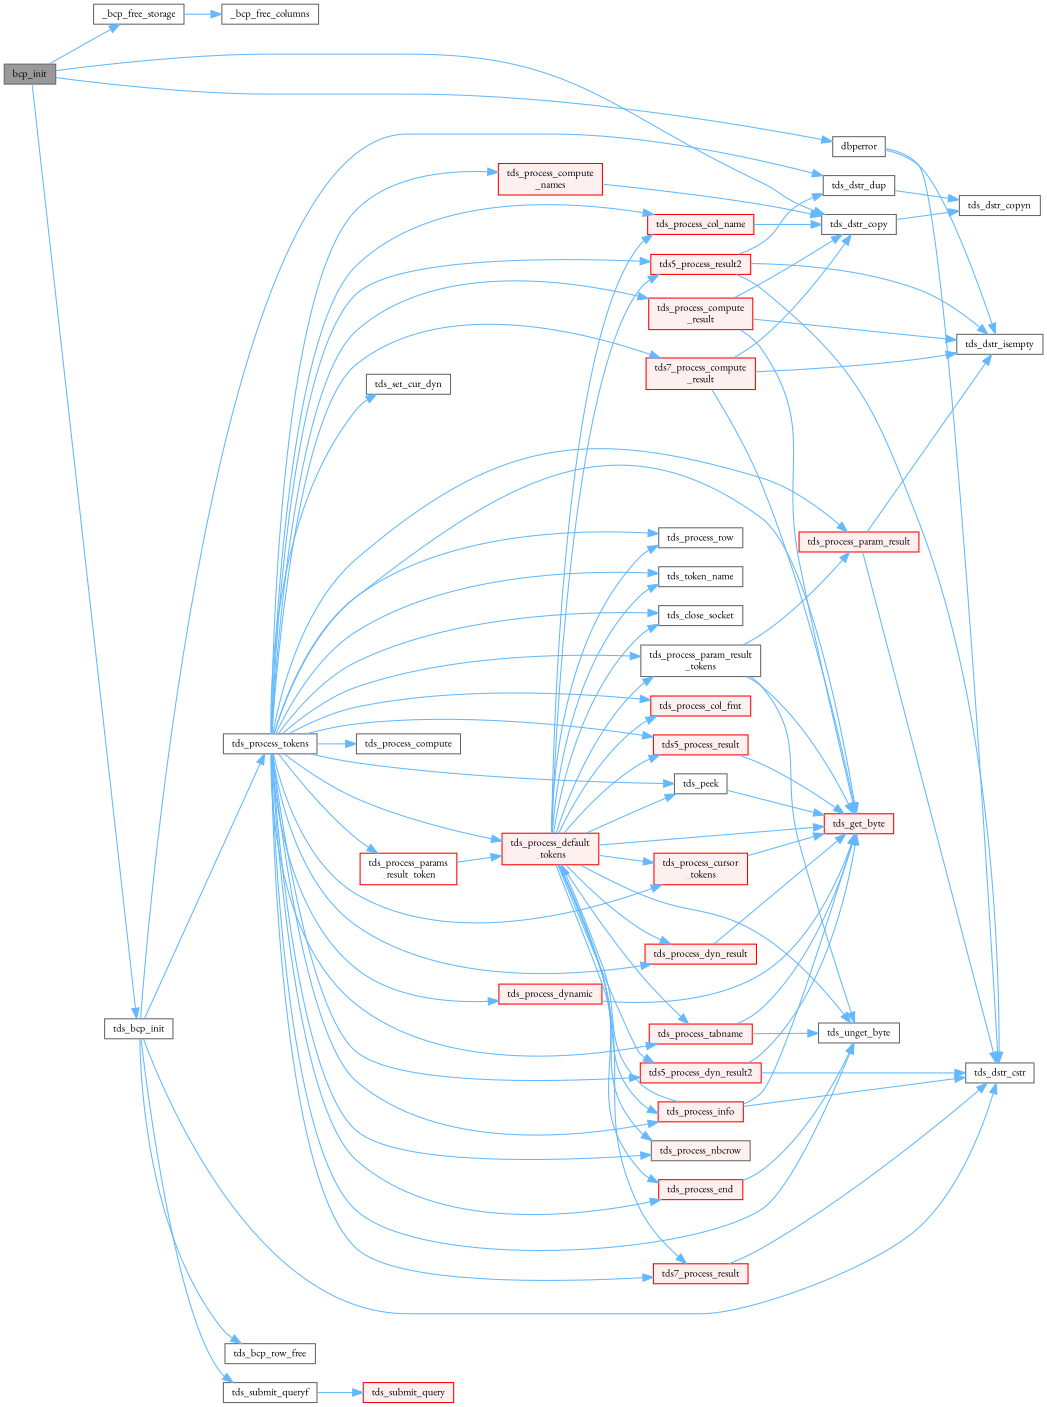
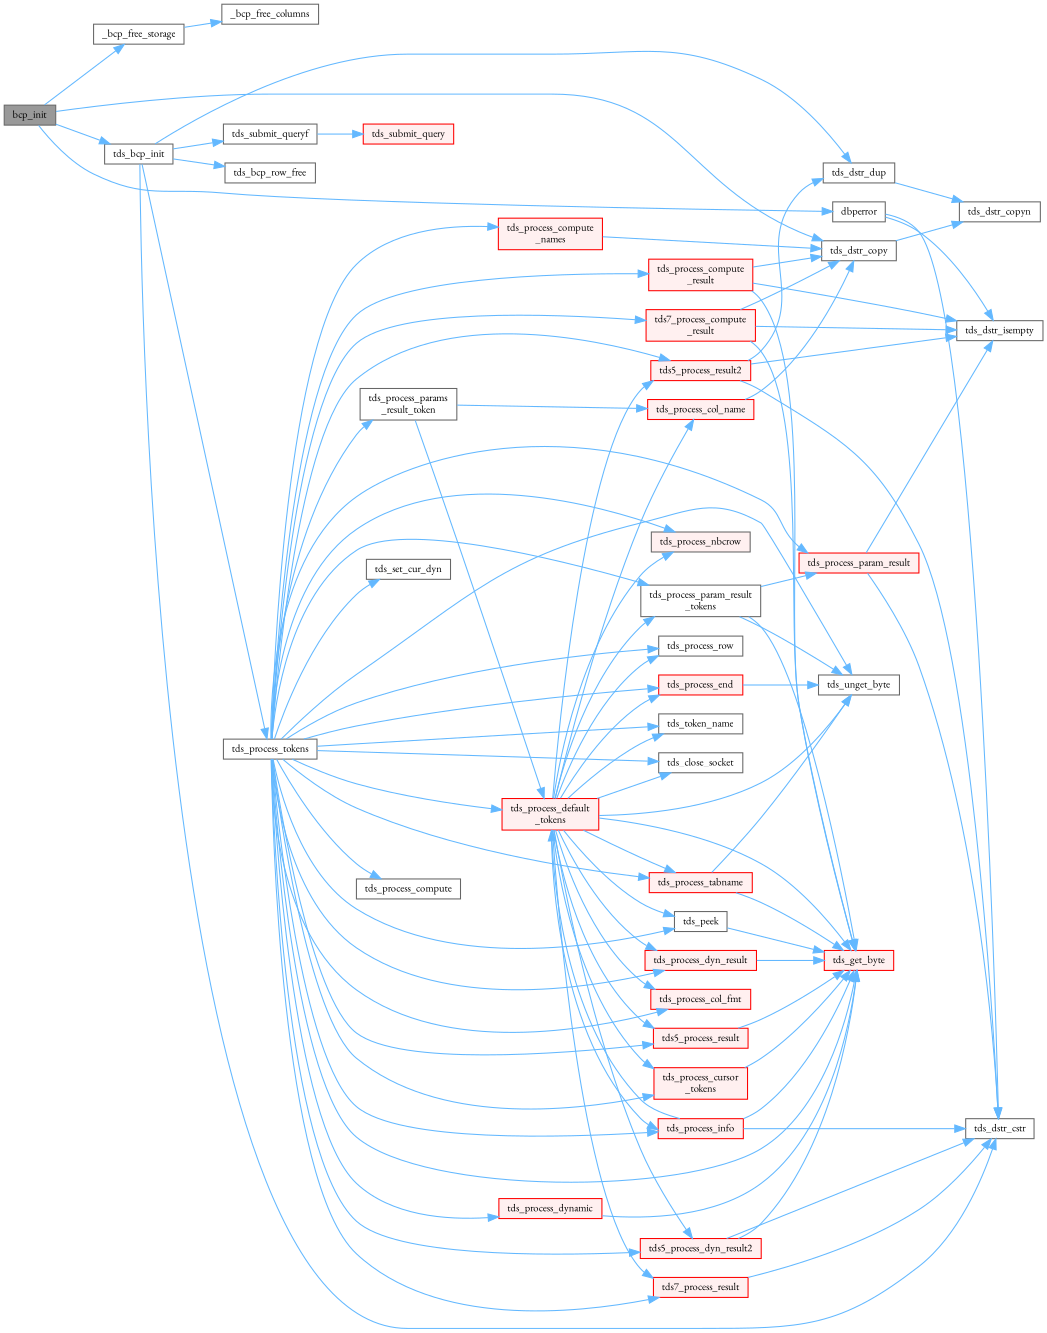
(318, 346) -> (547, 407)
(408, 869) -> (408, 404)
